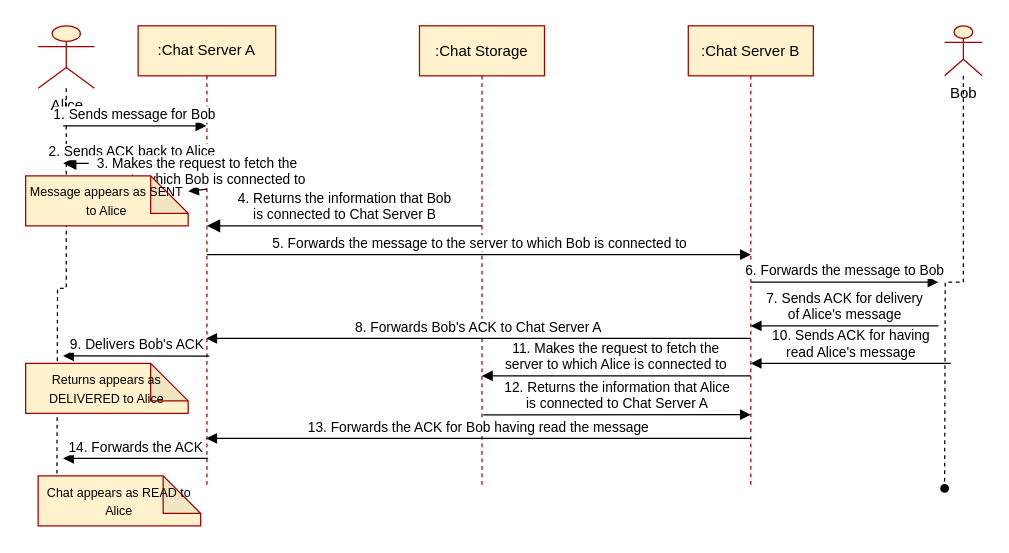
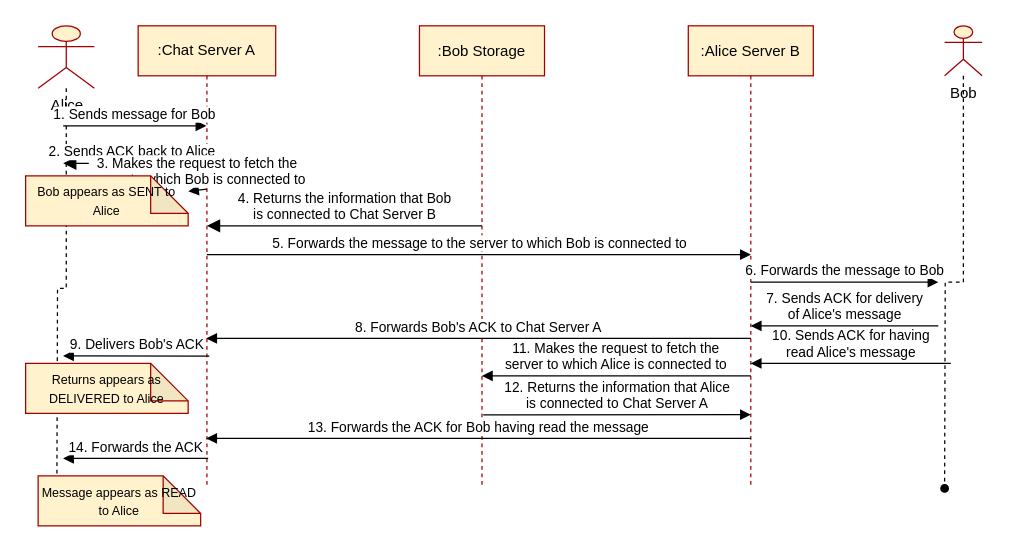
(481, 51) -> (481, 51)
(750, 51) -> (750, 51)
(107, 201) -> (107, 201)
(119, 501) -> (119, 501)
